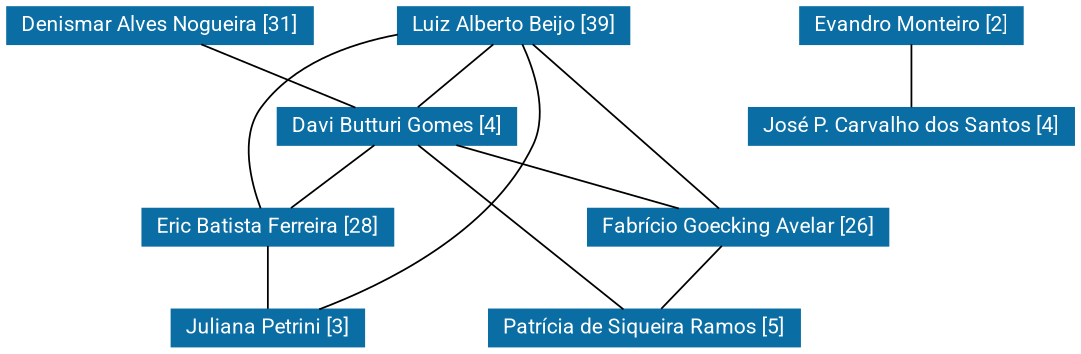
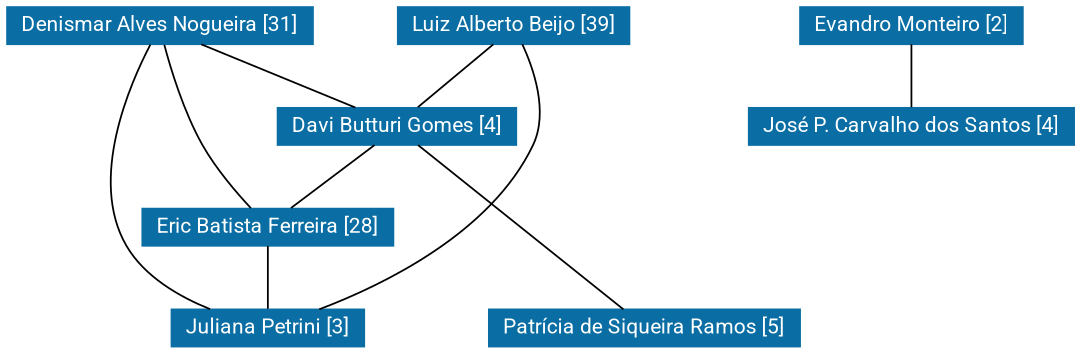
(274, 92) -> (196, 133)
none -> (112, 196)
(738, 227) -> none
